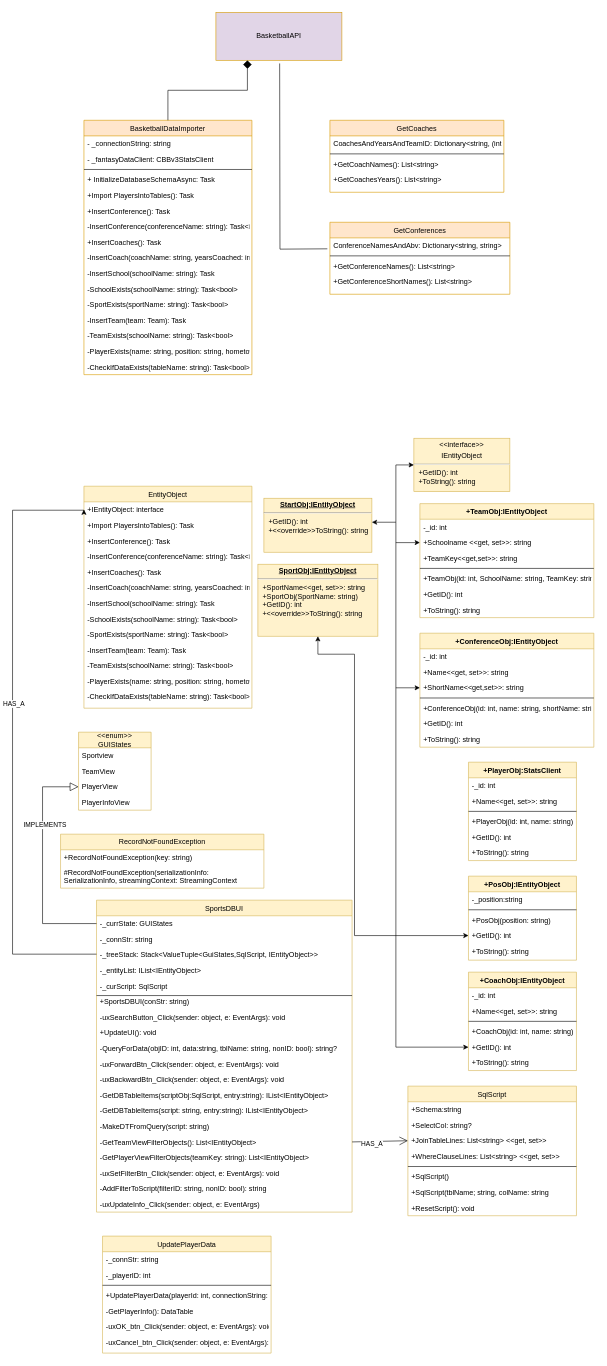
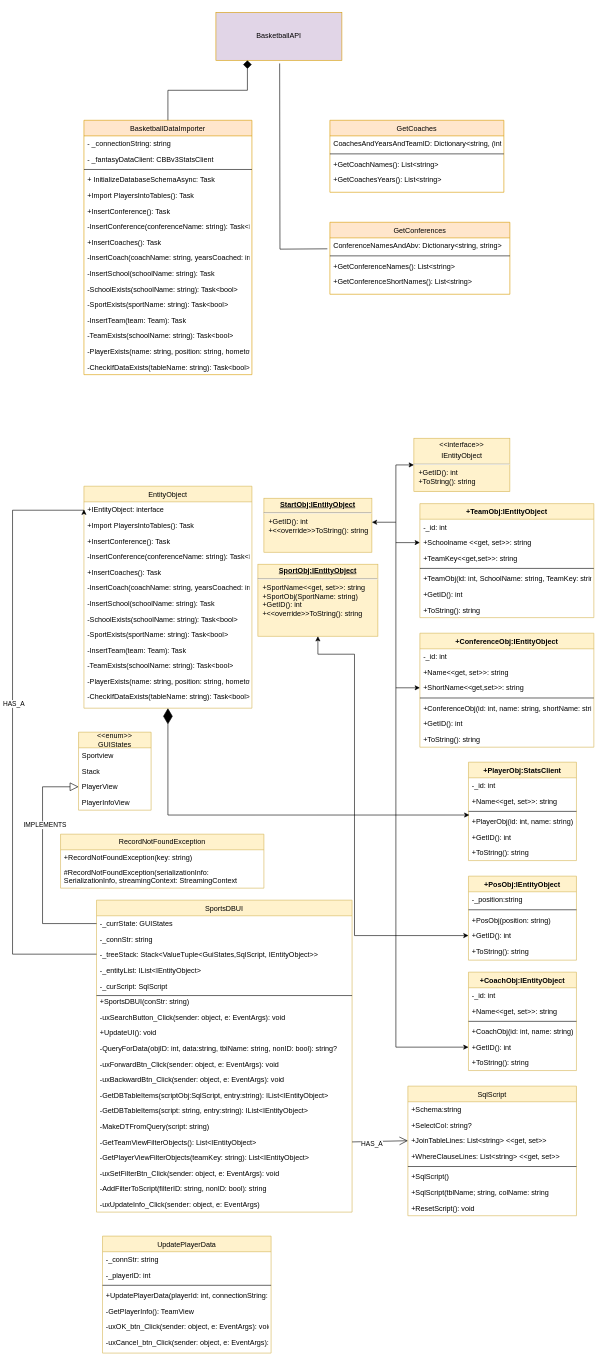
(97, 772) -> (92, 772)
none -> (464, 815)
(156, 1312) -> (154, 1312)
